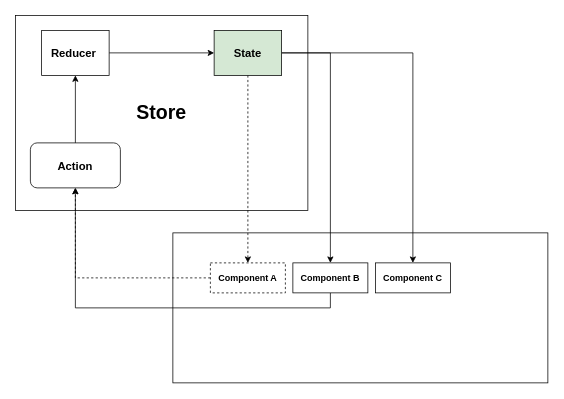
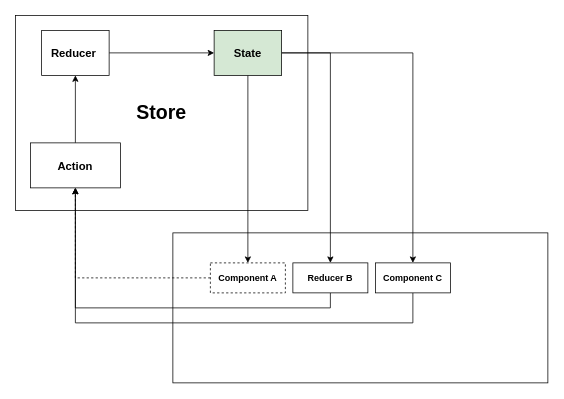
(75, 165) -> (75, 165)
(248, 166) -> (248, 166)
(330, 278) -> (330, 278)
none -> (253, 323)
